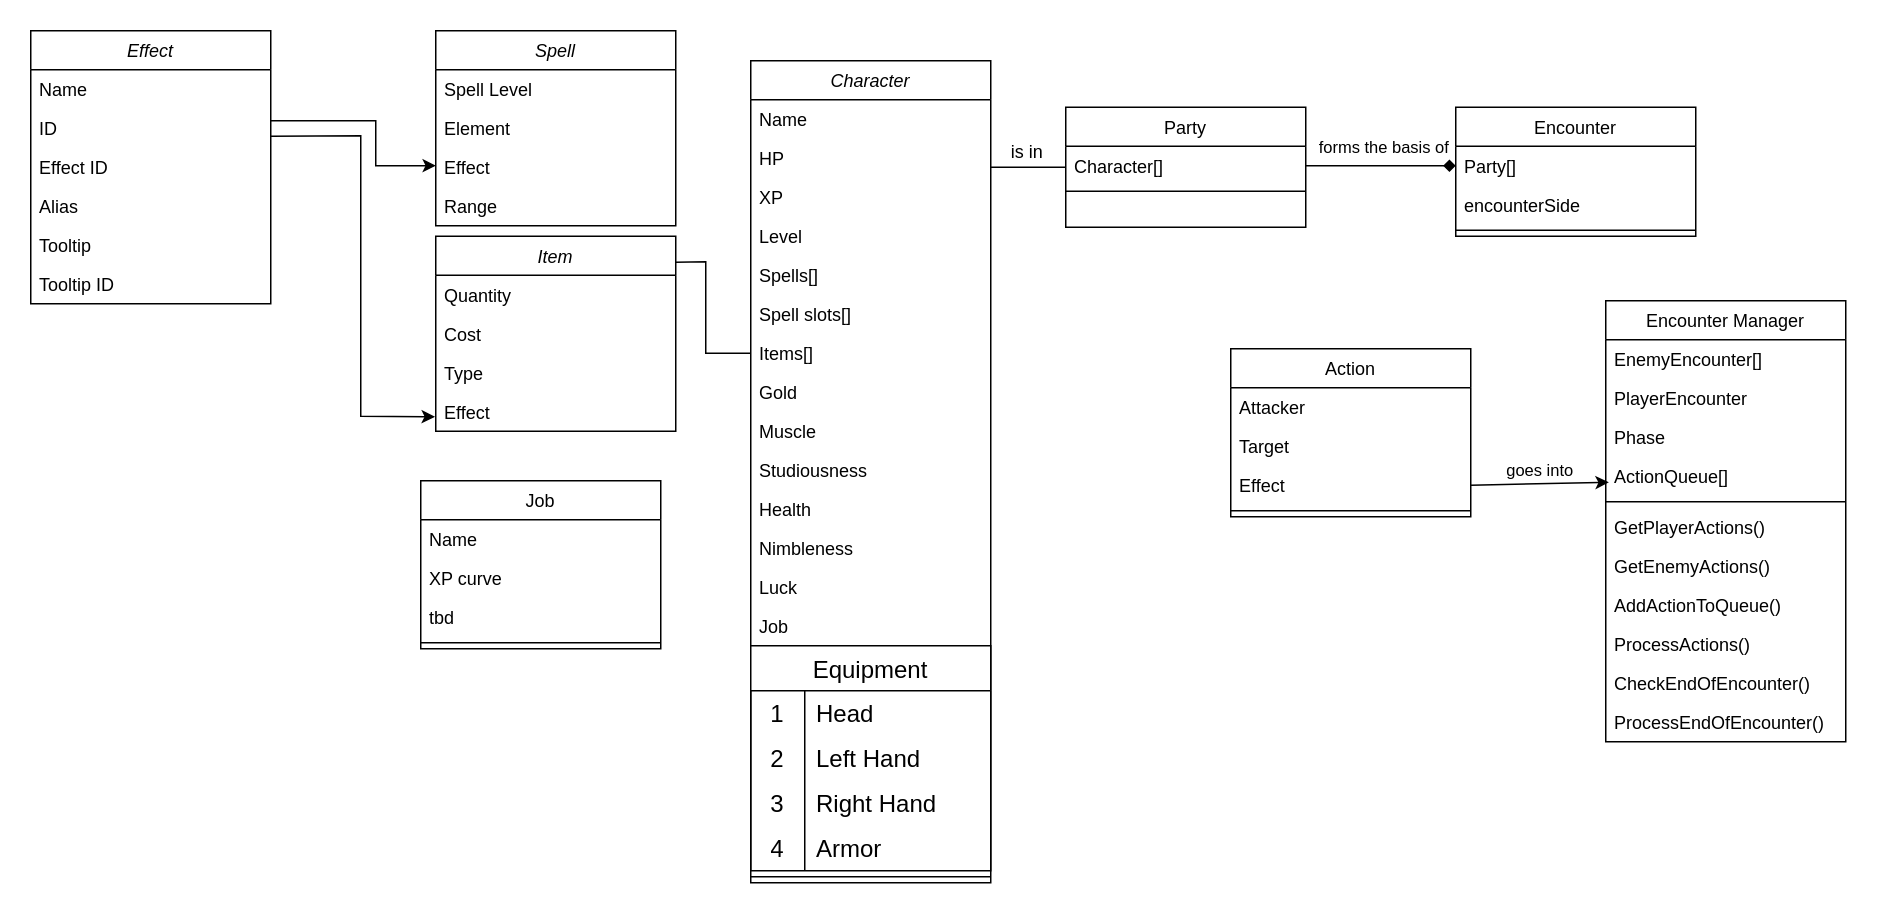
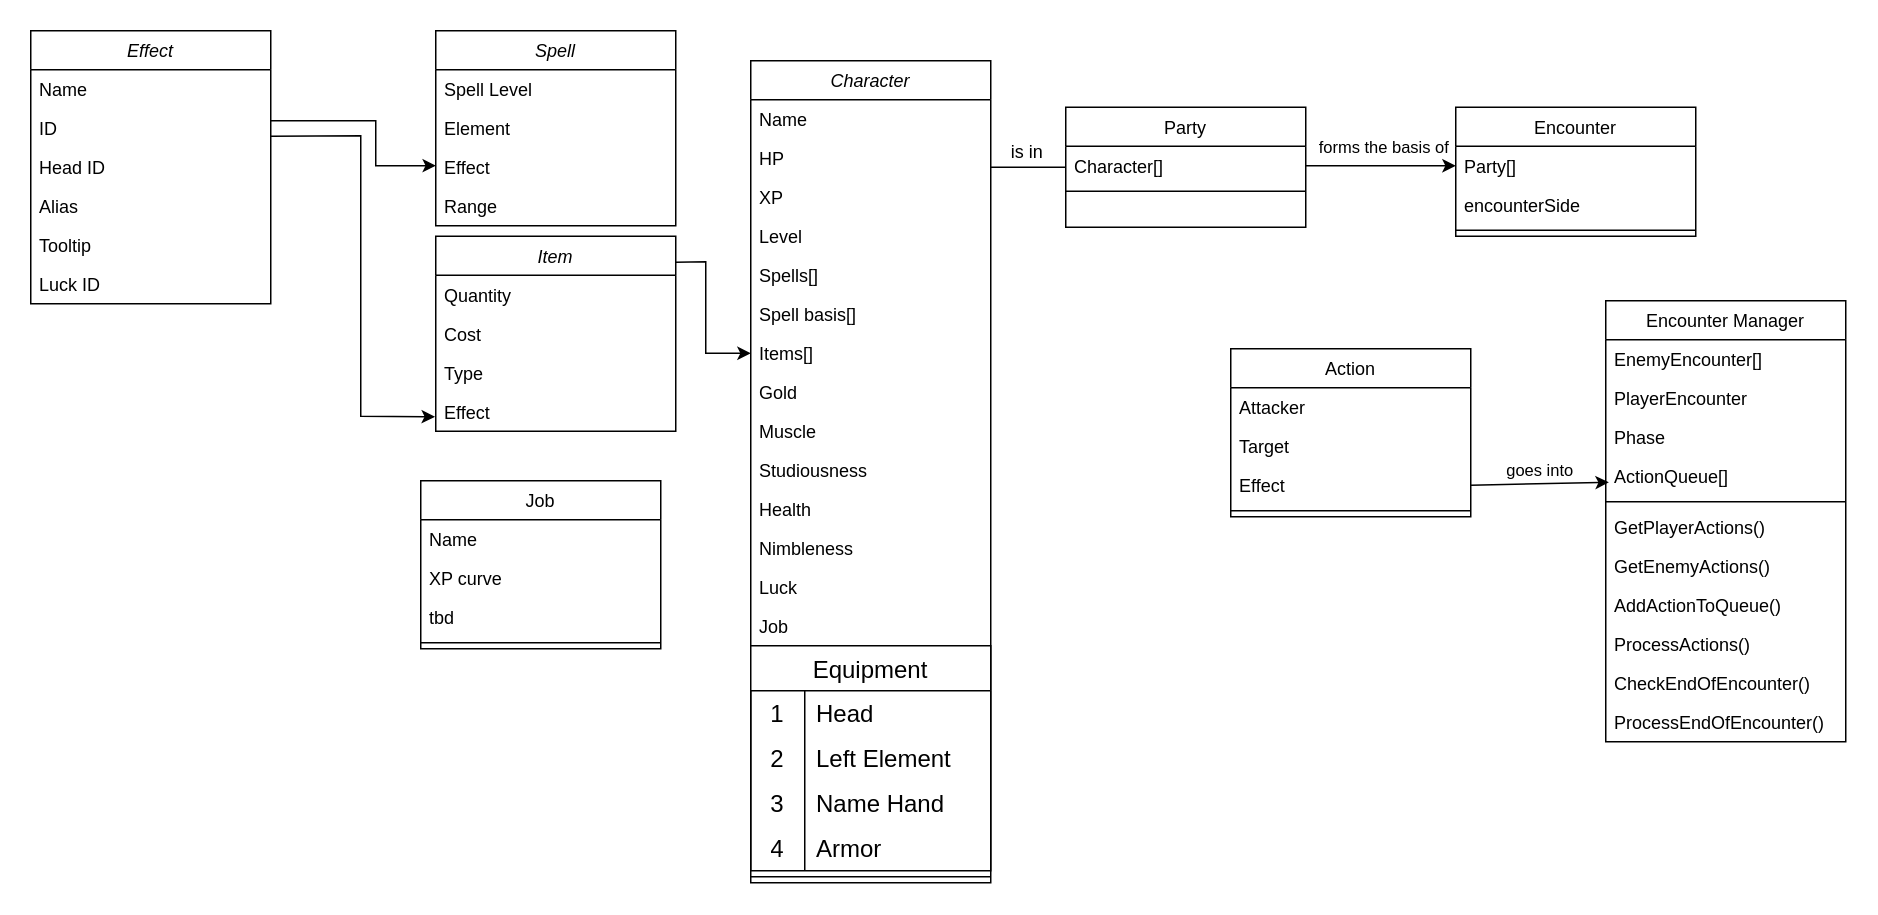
(1443, 166) -> (1444, 166)
(82, 168) -> (72, 168)
(82, 285) -> (72, 285)
(815, 315) -> (815, 315)
(742, 353) -> (739, 353)
(874, 758) -> (891, 758)
(878, 803) -> (874, 803)
